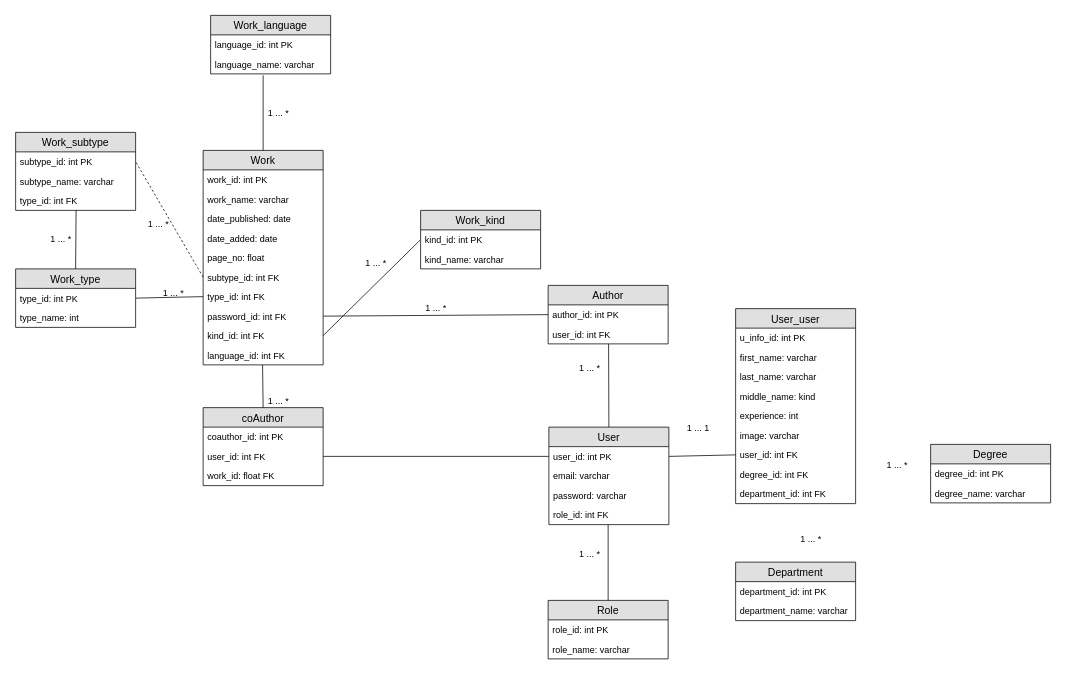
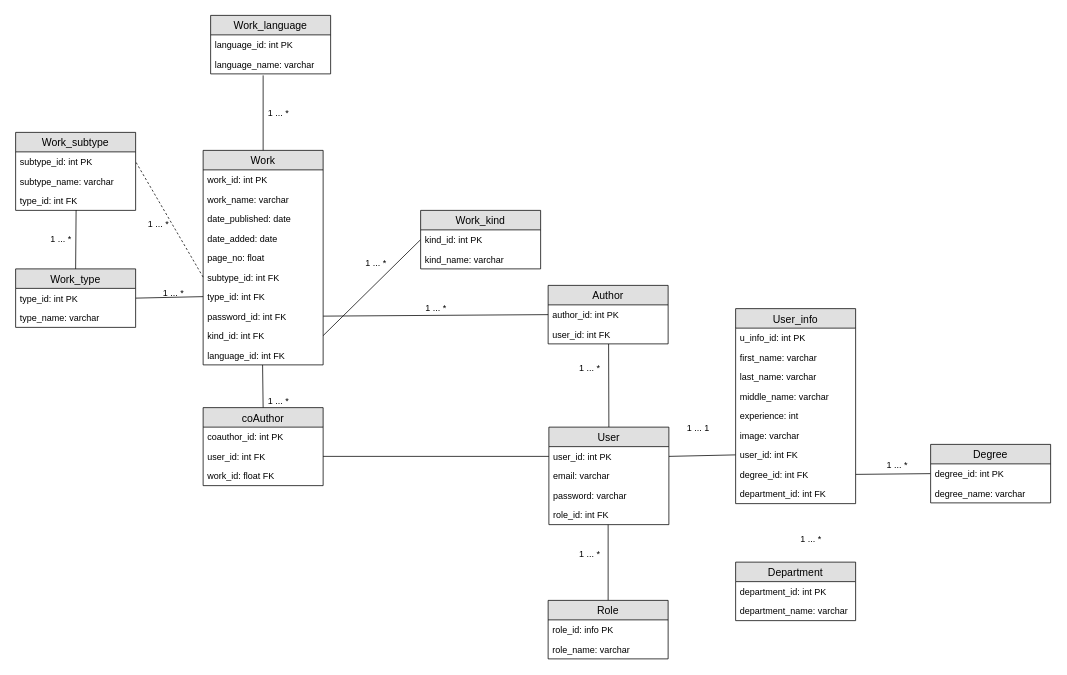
(51, 318) -> (63, 318)
(795, 319) -> (795, 319)
(776, 397) -> (785, 397)
none -> (893, 474)
(583, 630) -> (585, 630)
